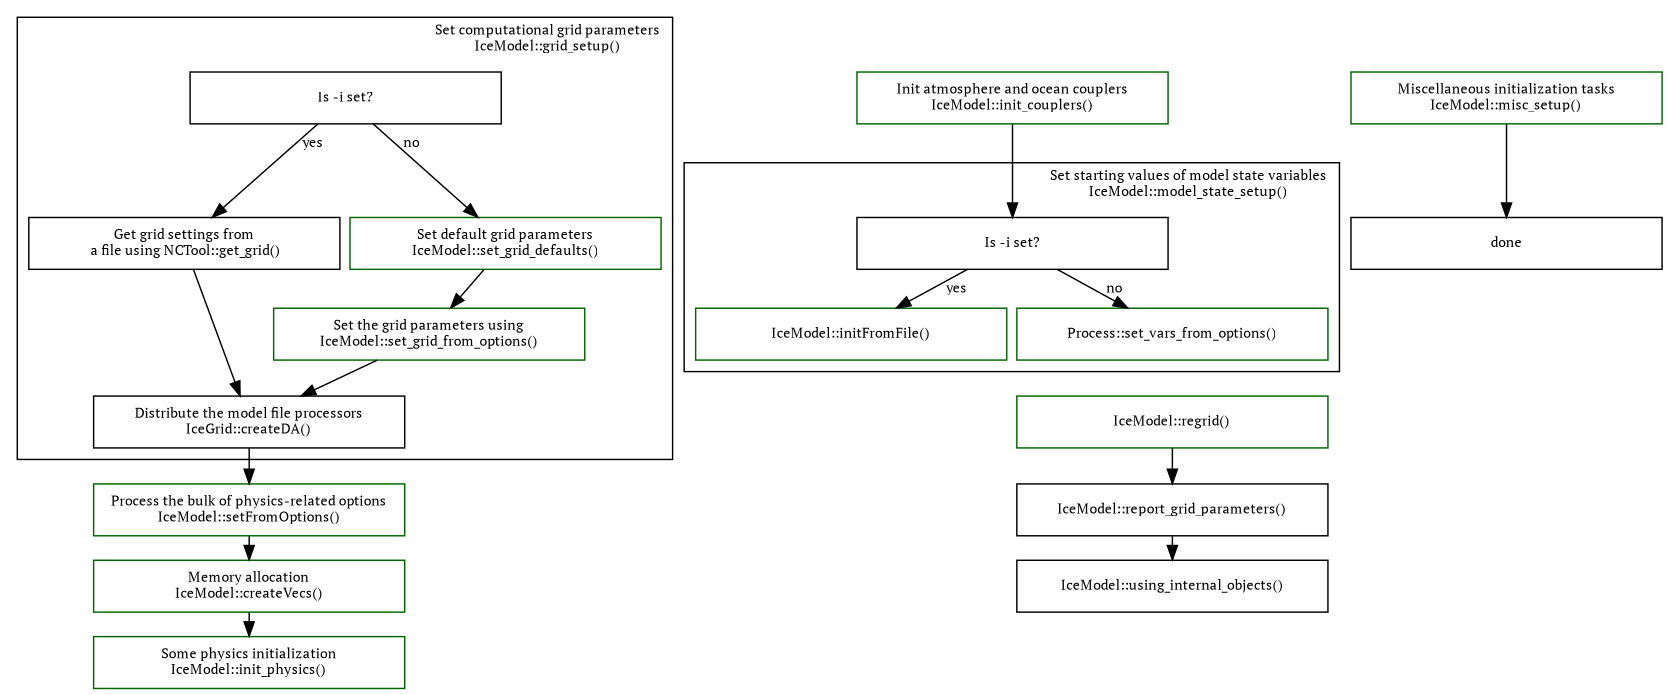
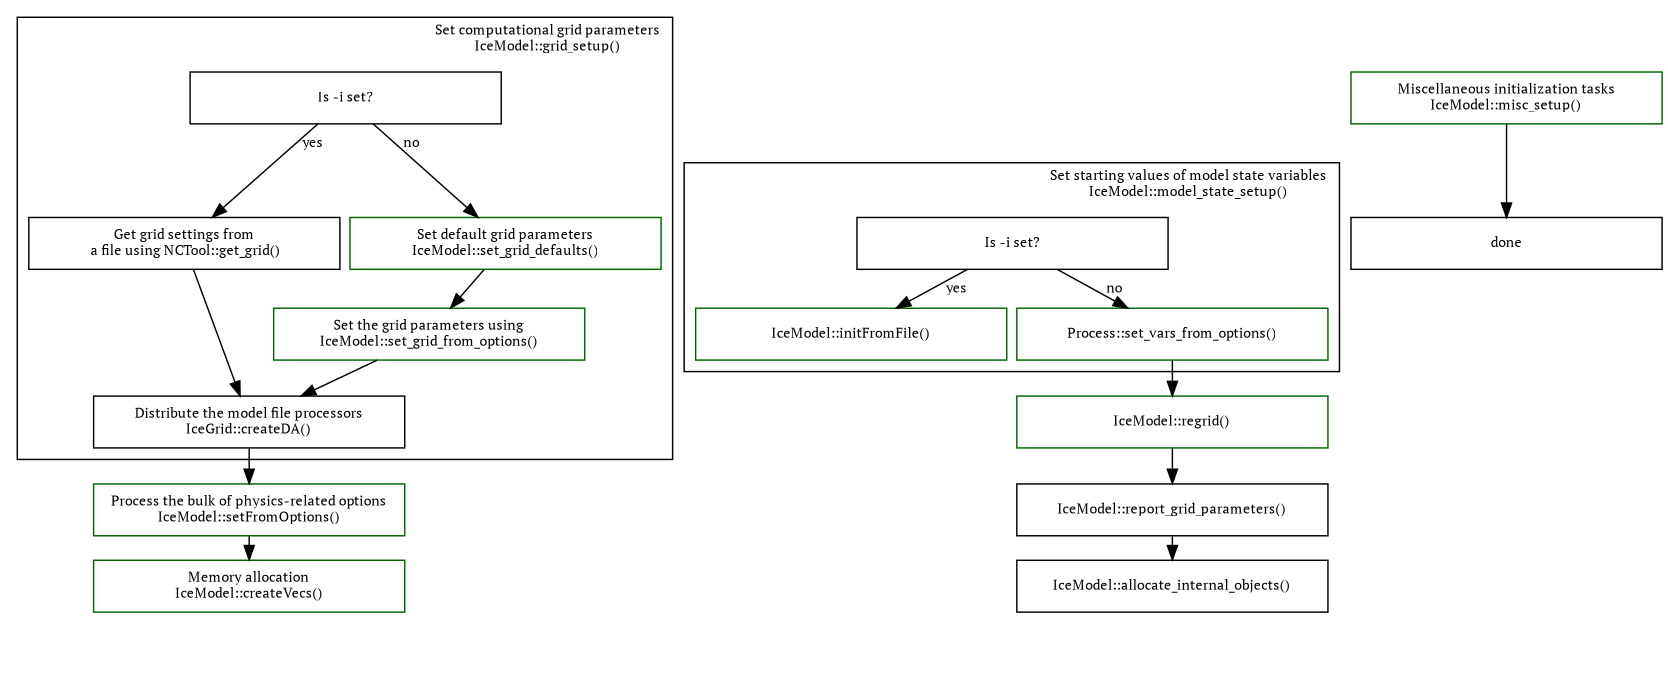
(1013, 98) -> none
none -> (1172, 370)
(1172, 586) -> (1172, 586)
(249, 663) -> none
